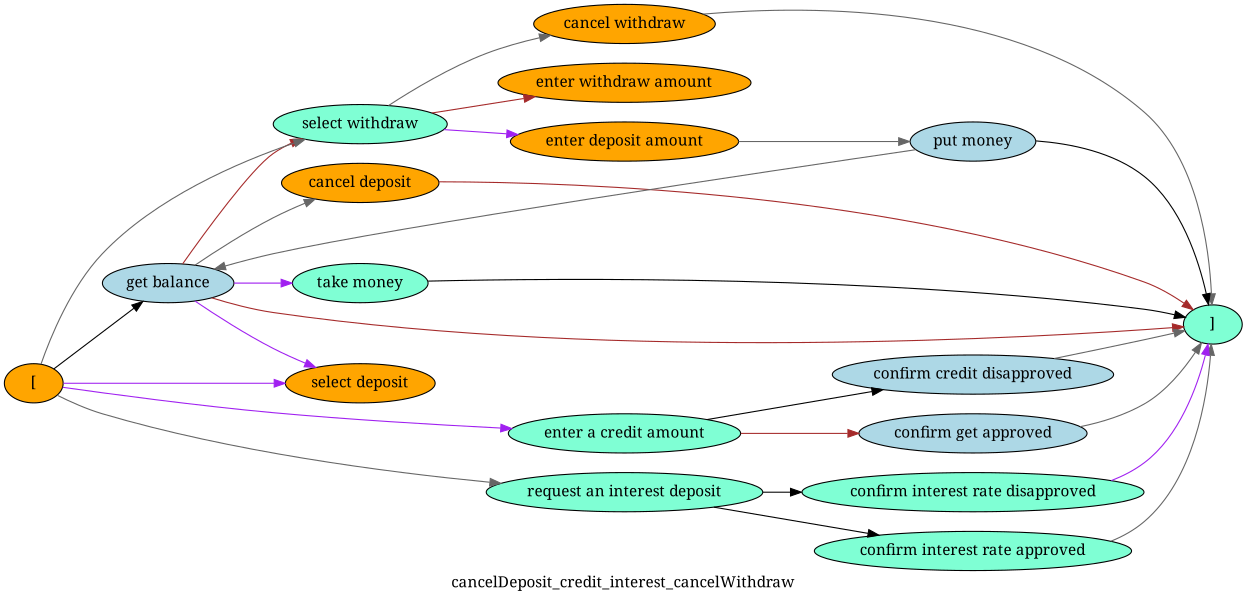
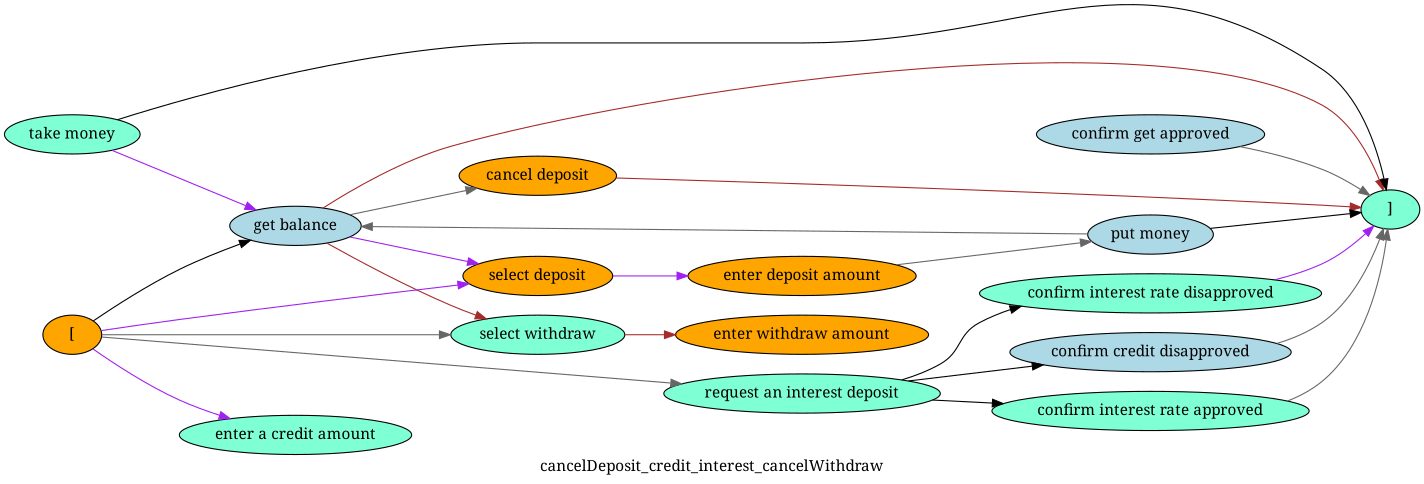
(624, 24) -> none
(475, 132) -> (645, 276)
(257, 283) -> (179, 178)
(790, 406) -> (970, 374)
(794, 433) -> none
